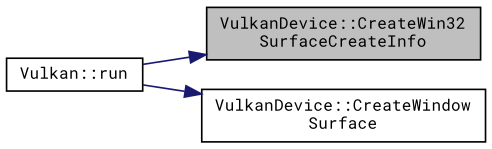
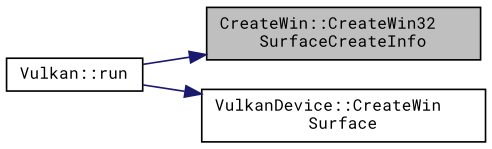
(344, 34) -> (344, 34)
(344, 116) -> (344, 116)
